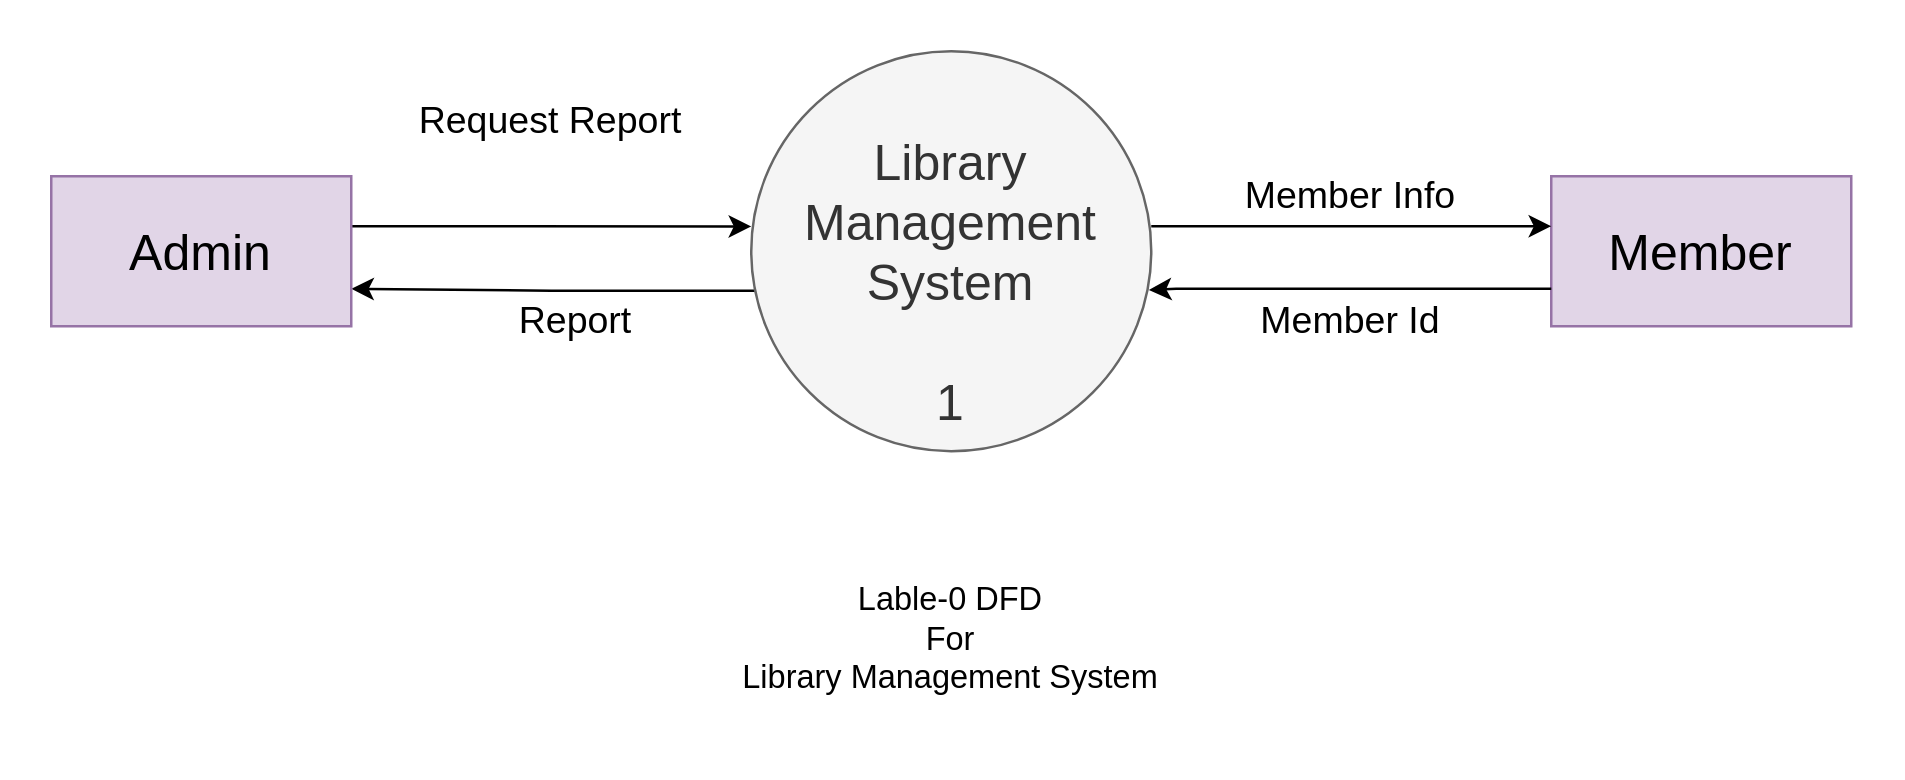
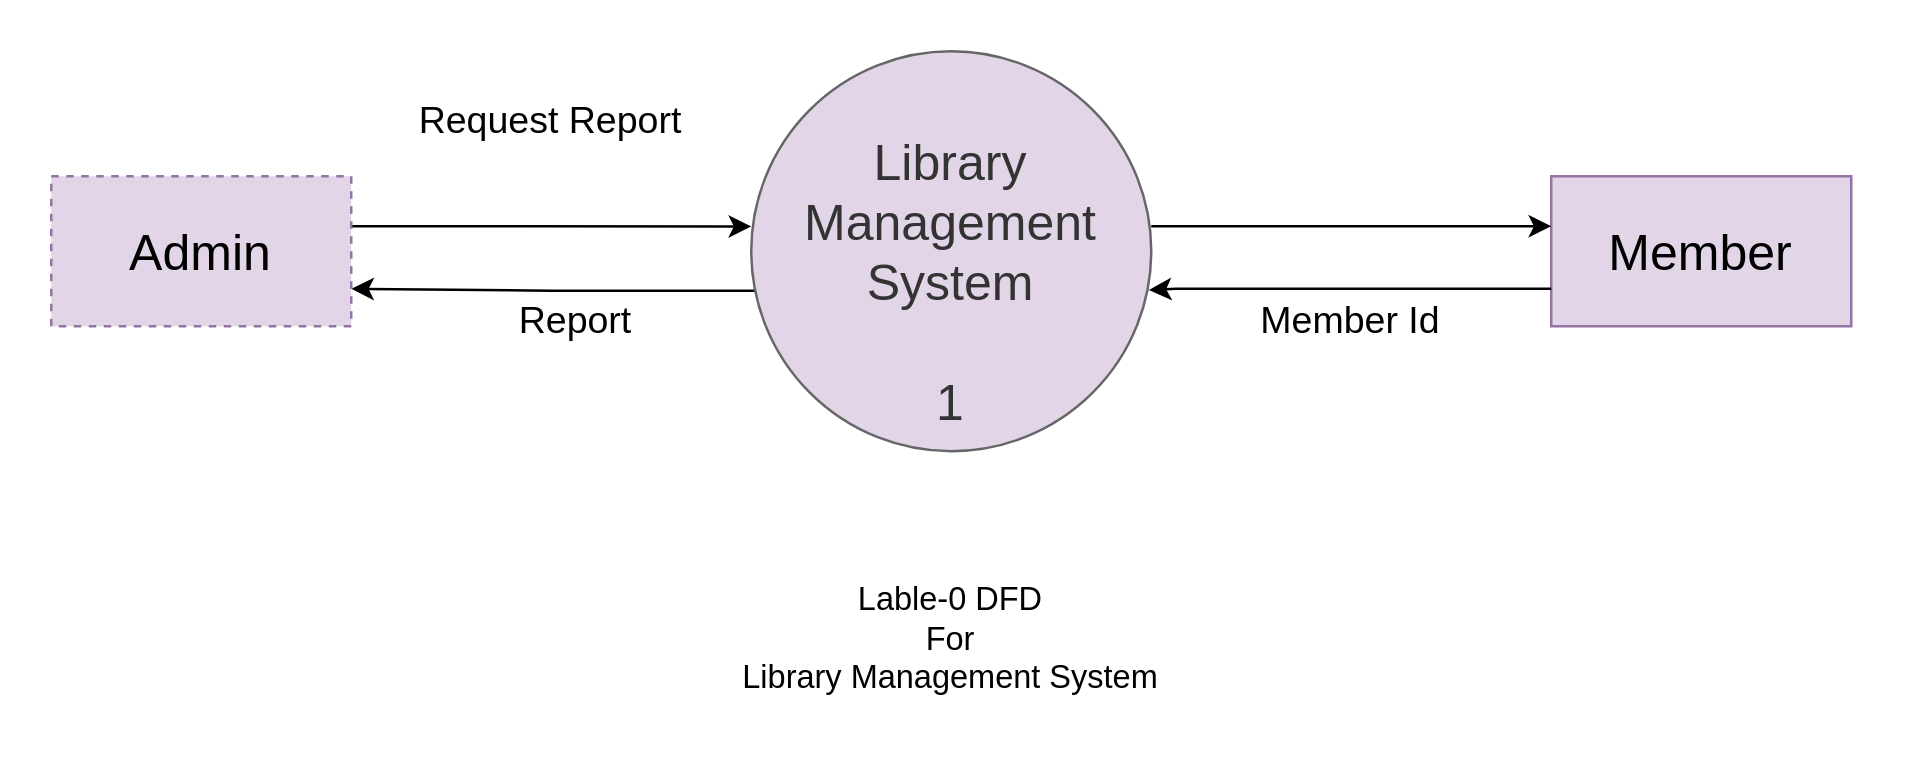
(1351, 189) -> none
(201, 251) -> (201, 251)
(951, 251) -> (951, 251)
